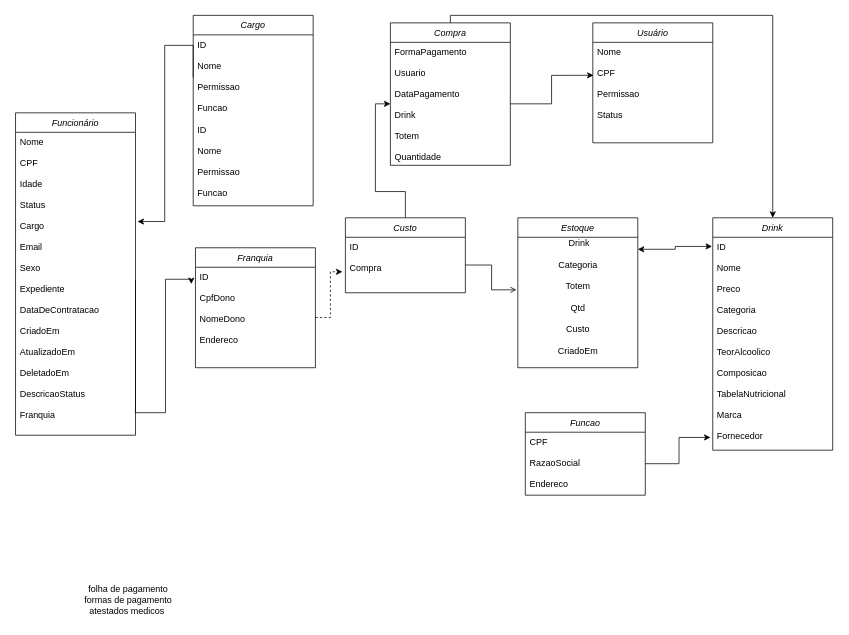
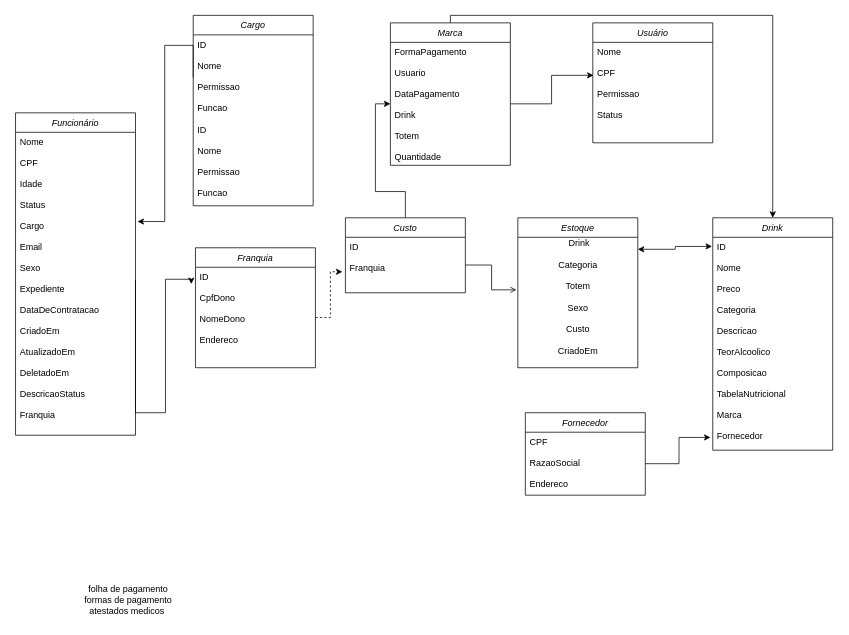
(450, 33) -> (450, 33)
(355, 248) -> (355, 248)
(578, 297) -> (578, 297)
(585, 423) -> (585, 423)
